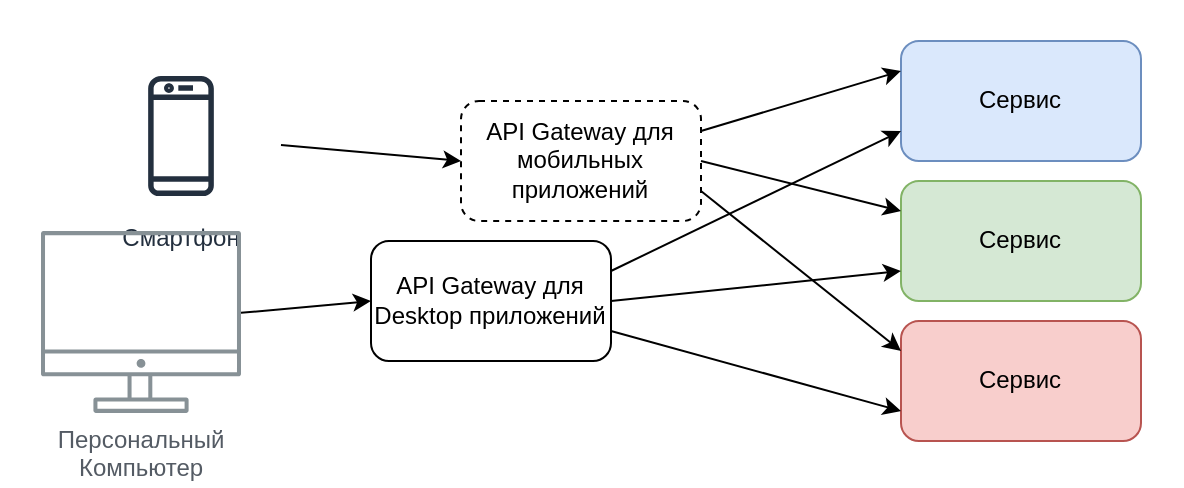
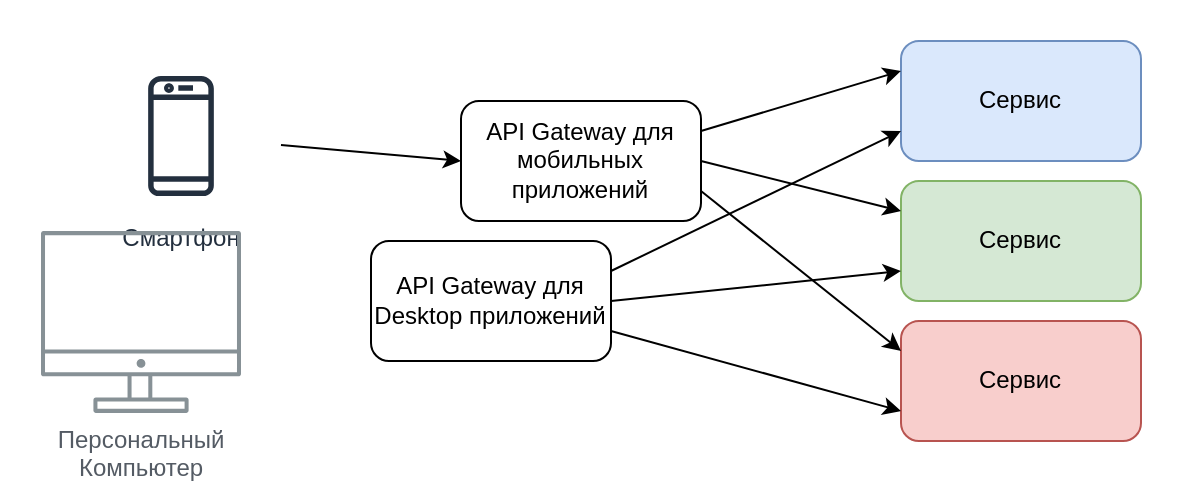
(581, 161) -> (581, 161)
(299, 308) -> none
